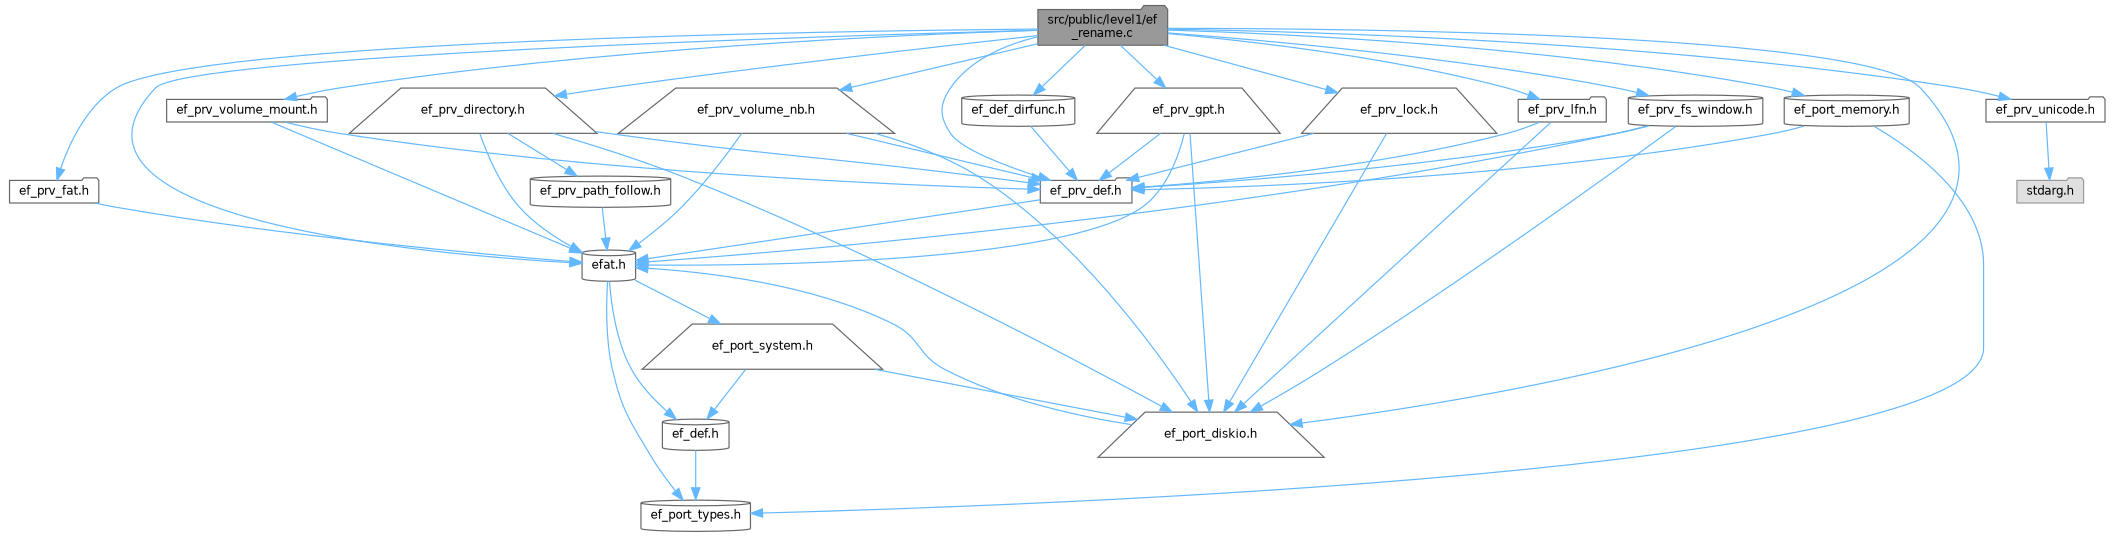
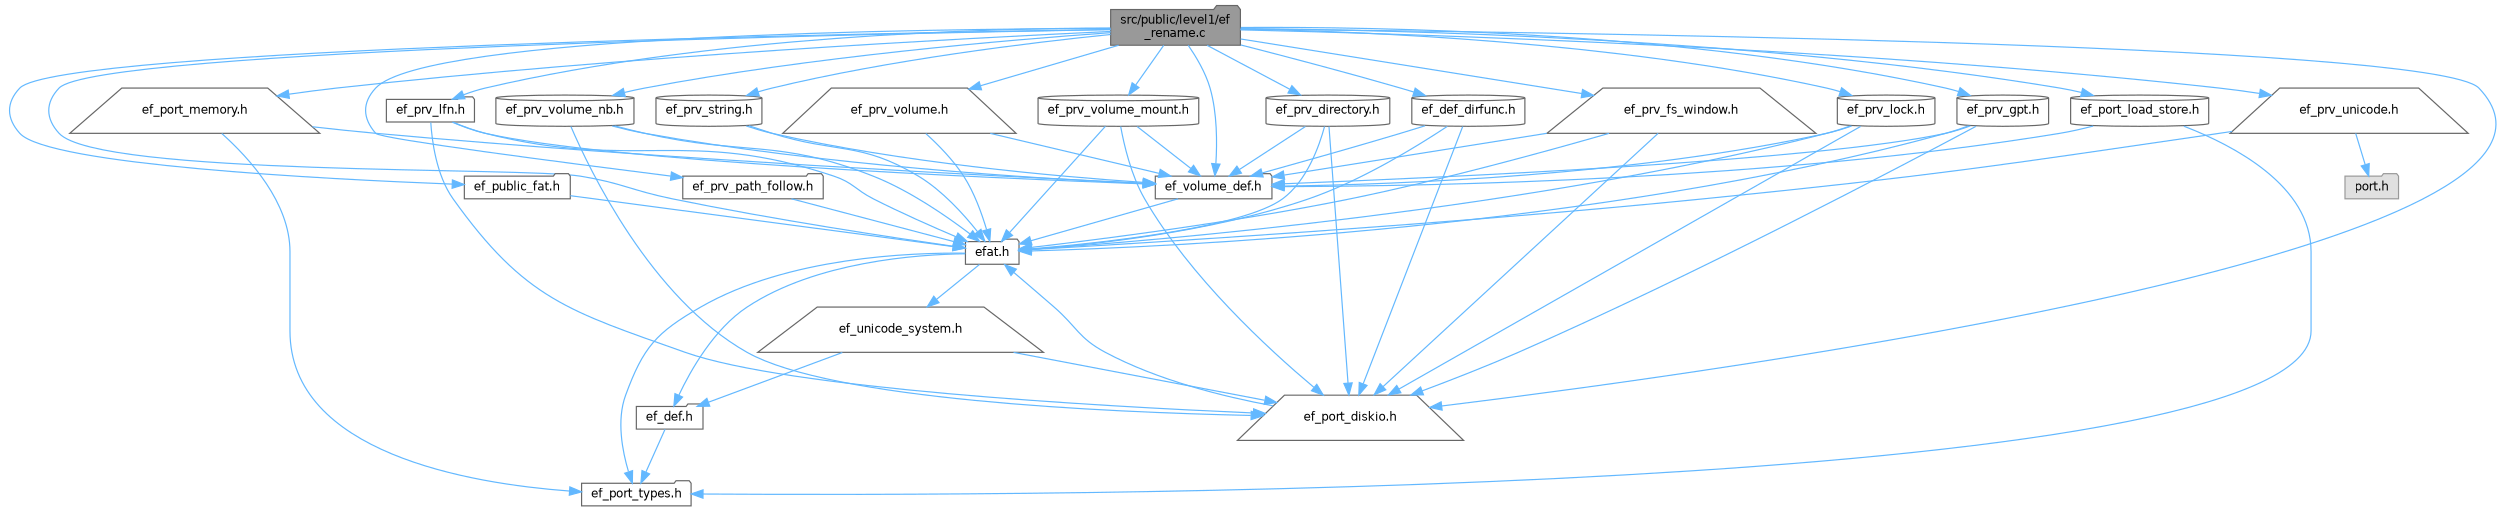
(247, 111) -> (1118, 111)
(473, 111) -> (1328, 111)
none -> (709, 111)
(756, 111) -> (565, 111)
none -> (899, 111)
(1188, 111) -> (2003, 111)
(1399, 111) -> (1886, 111)
(1696, 111) -> (1681, 111)
(1847, 111) -> (195, 111)
(2045, 111) -> (2349, 111)
none -> (2140, 111)
(536, 151) -> (512, 53)
none -> (698, 151)
(54, 192) -> (517, 187)
(600, 192) -> (753, 187)
(1086, 192) -> (1214, 187)
(2050, 192) -> (2372, 187)
none -> (1311, 198)
none -> (1444, 206)
none -> (1633, 206)
none -> (1413, 255)
(609, 266) -> (992, 253)
none -> (1196, 271)
(762, 347) -> (901, 330)
(696, 435) -> (670, 418)
(696, 516) -> (636, 495)
